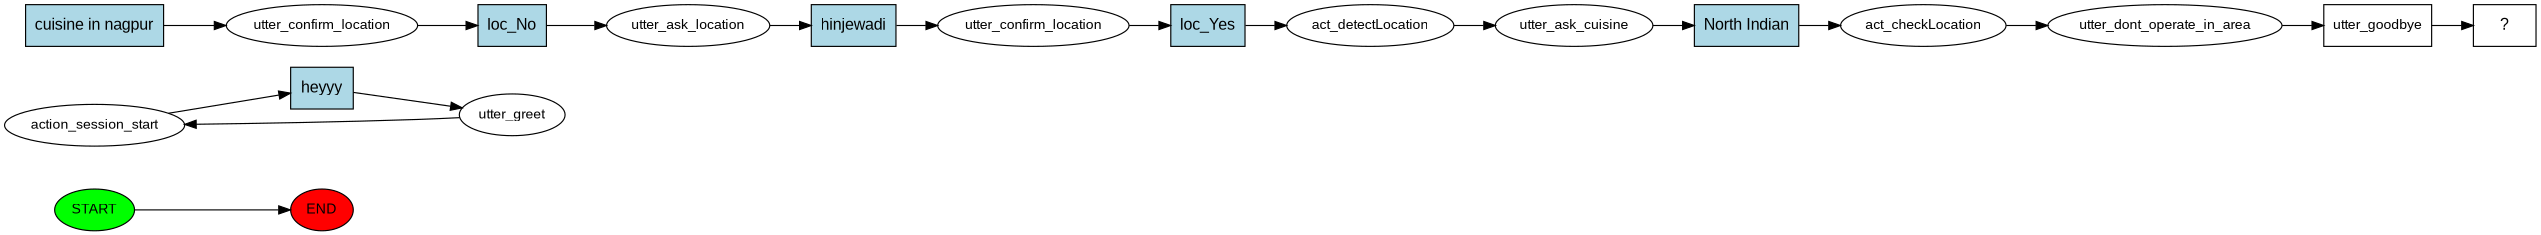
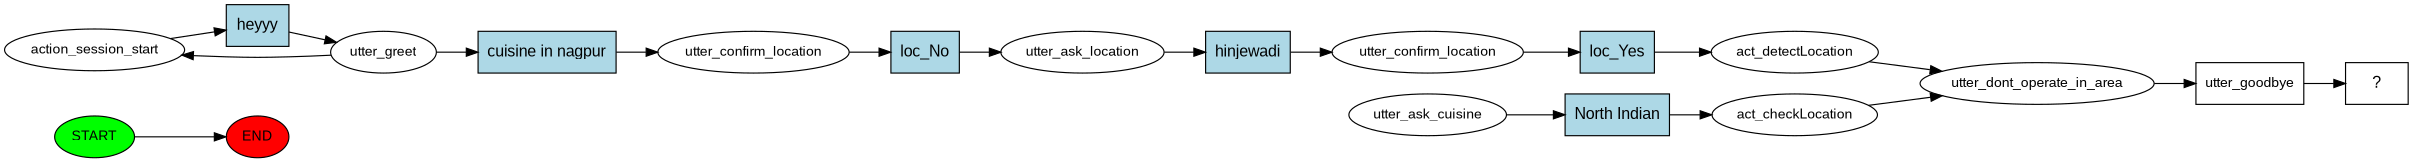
(1469, 26) -> (1900, 66)
none -> (451, 52)
